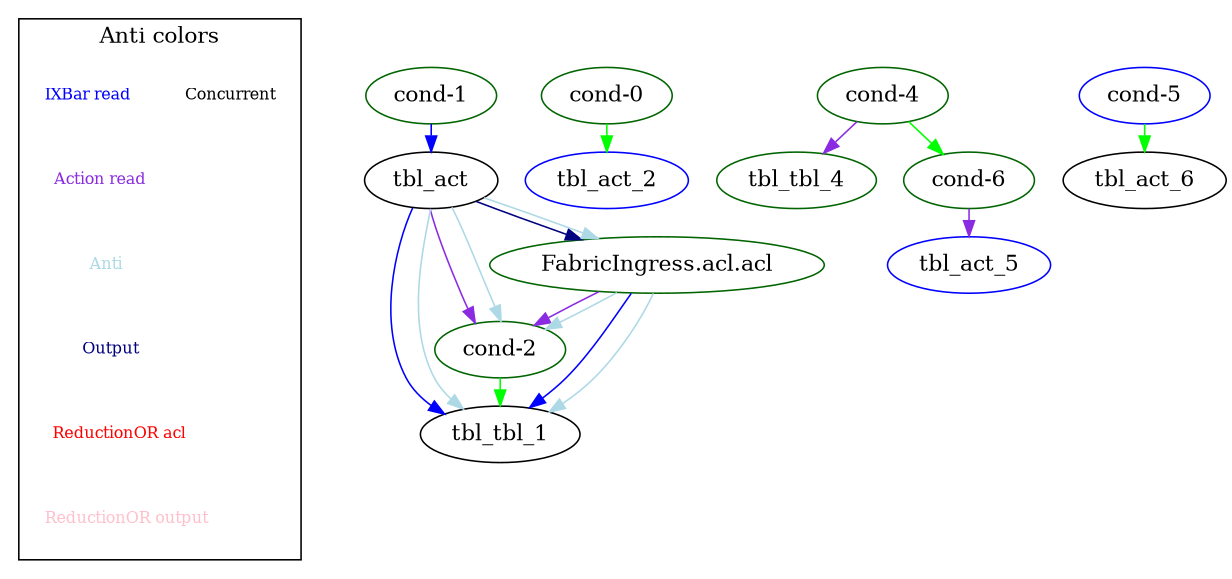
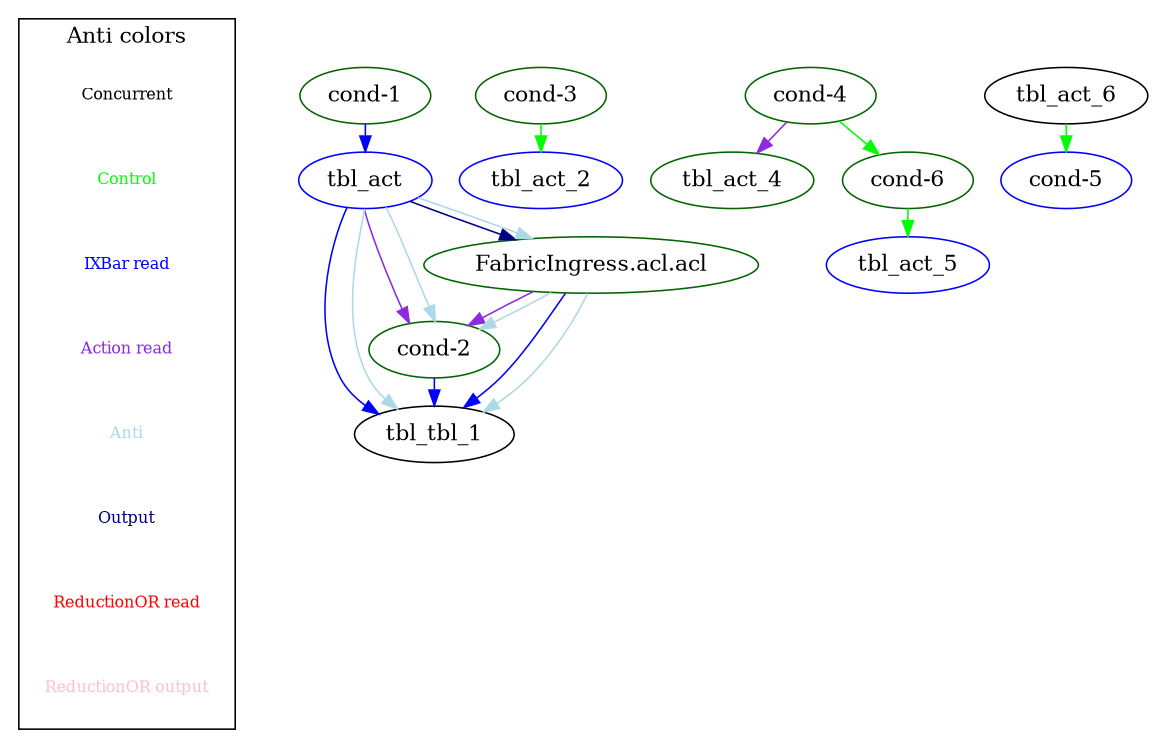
(607, 96) -> (541, 96)
(1145, 130) -> (1066, 130)
none -> (127, 180)
(431, 180) -> (365, 180)
(797, 180) -> (732, 180)
(969, 214) -> (908, 214)
(500, 384) -> (434, 384)
(119, 434) -> (127, 604)
